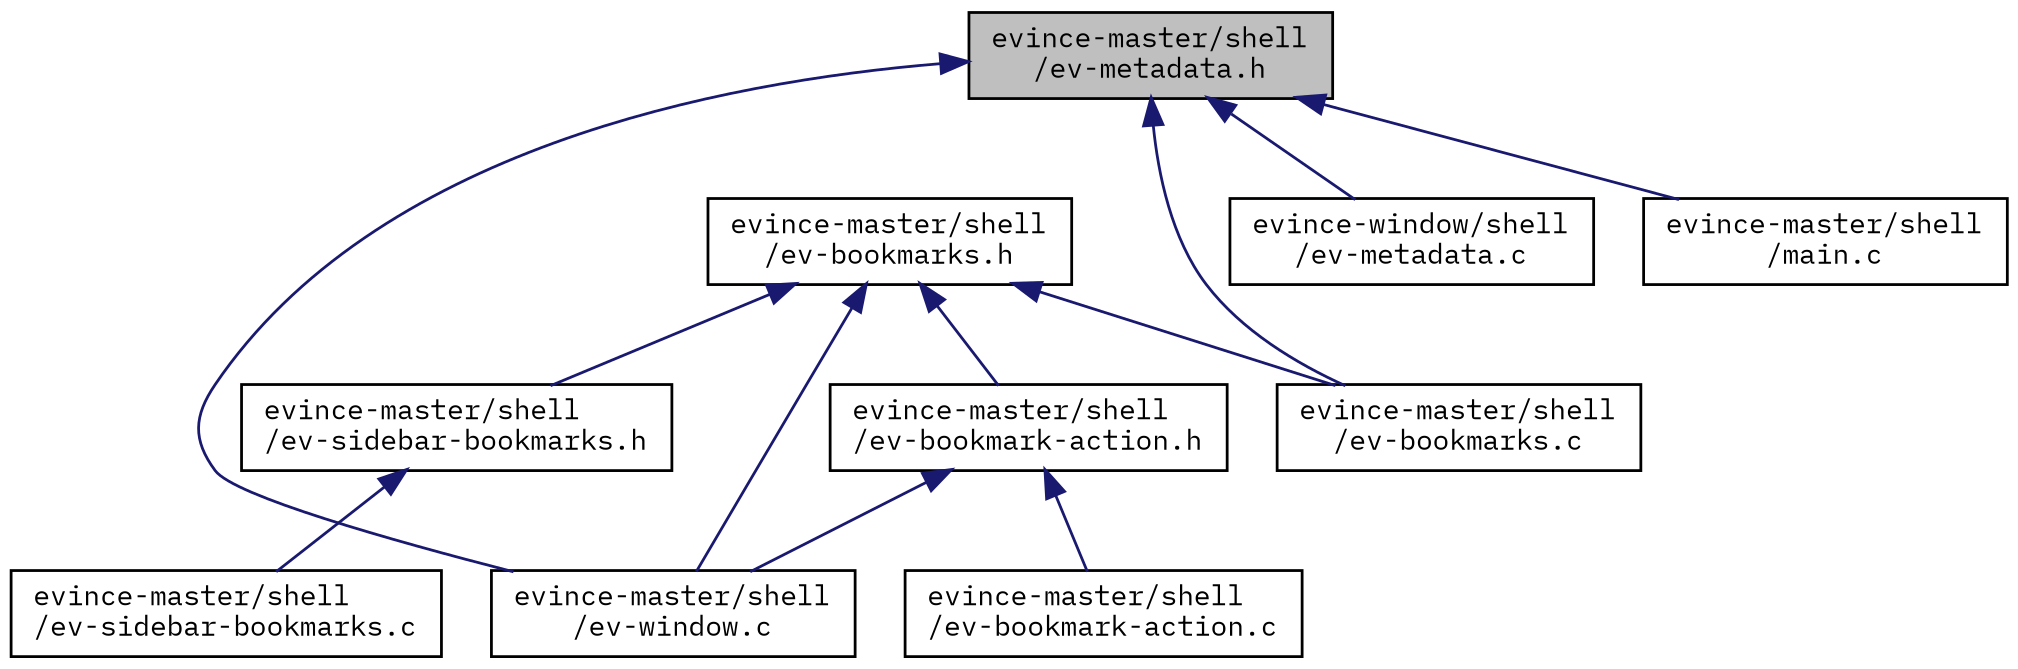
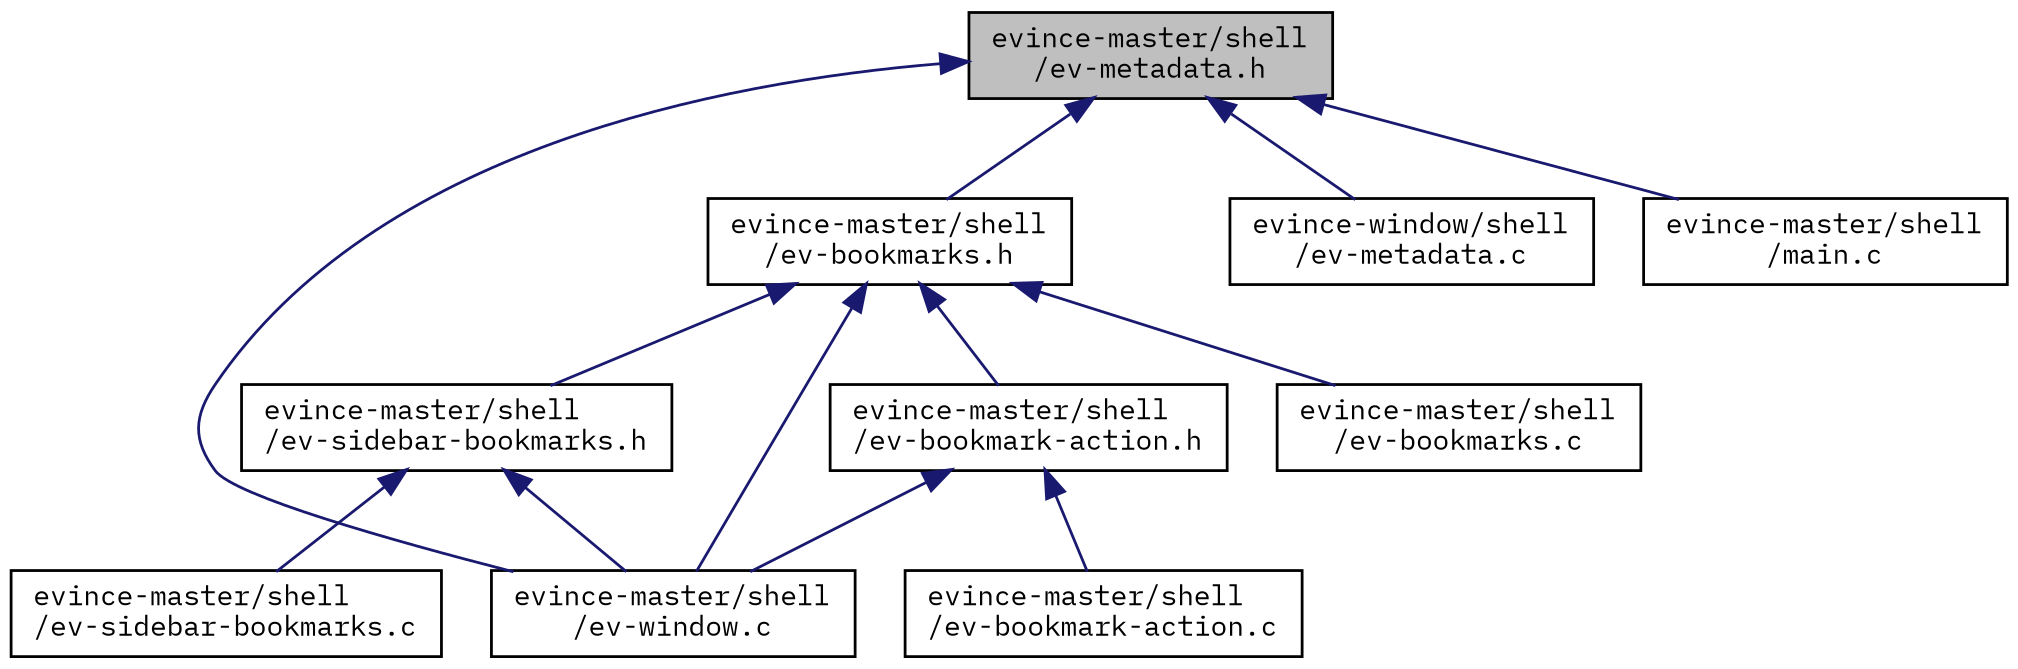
(1208, 286) -> (1008, 157)
none -> (576, 530)
